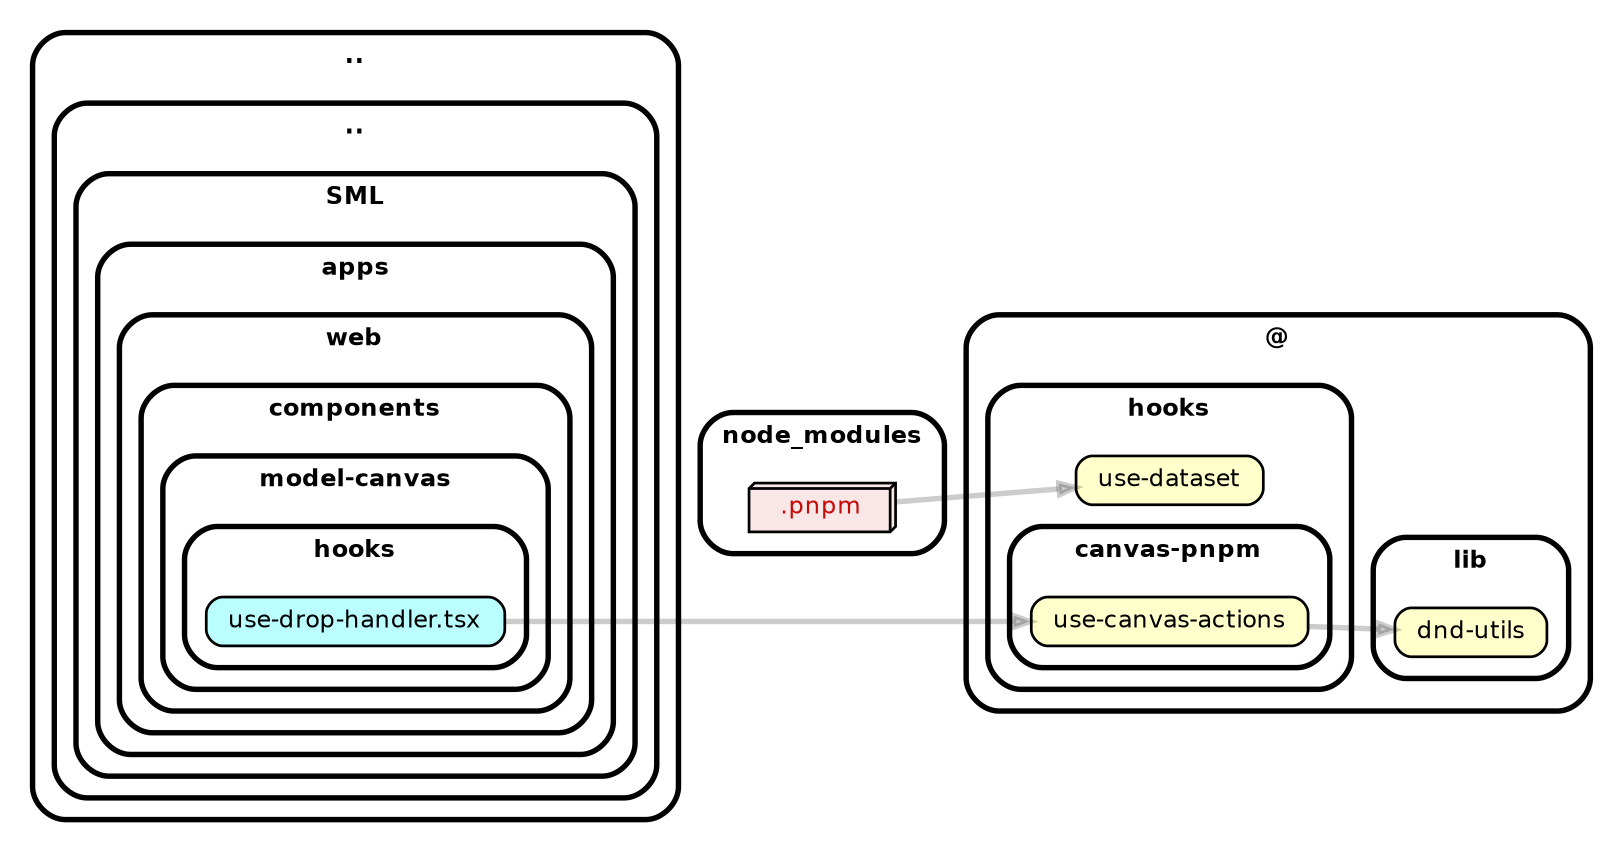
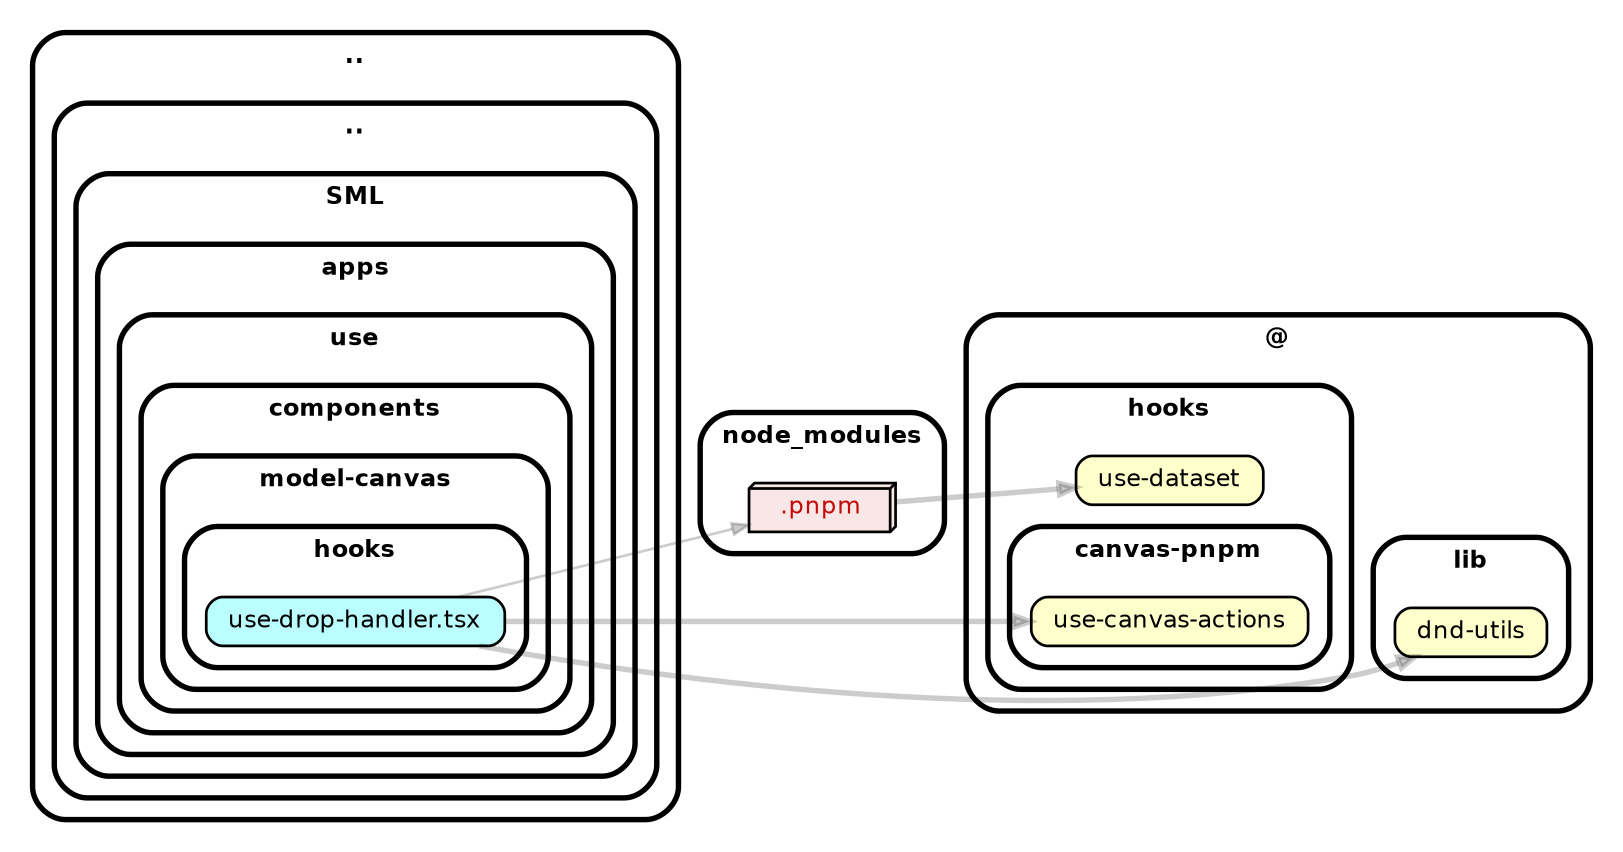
(356, 339) -> (356, 339)
none -> (595, 563)
(1343, 628) -> (939, 698)
